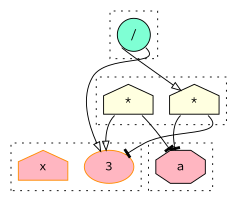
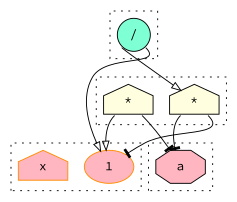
(109, 167) -> (109, 167)
